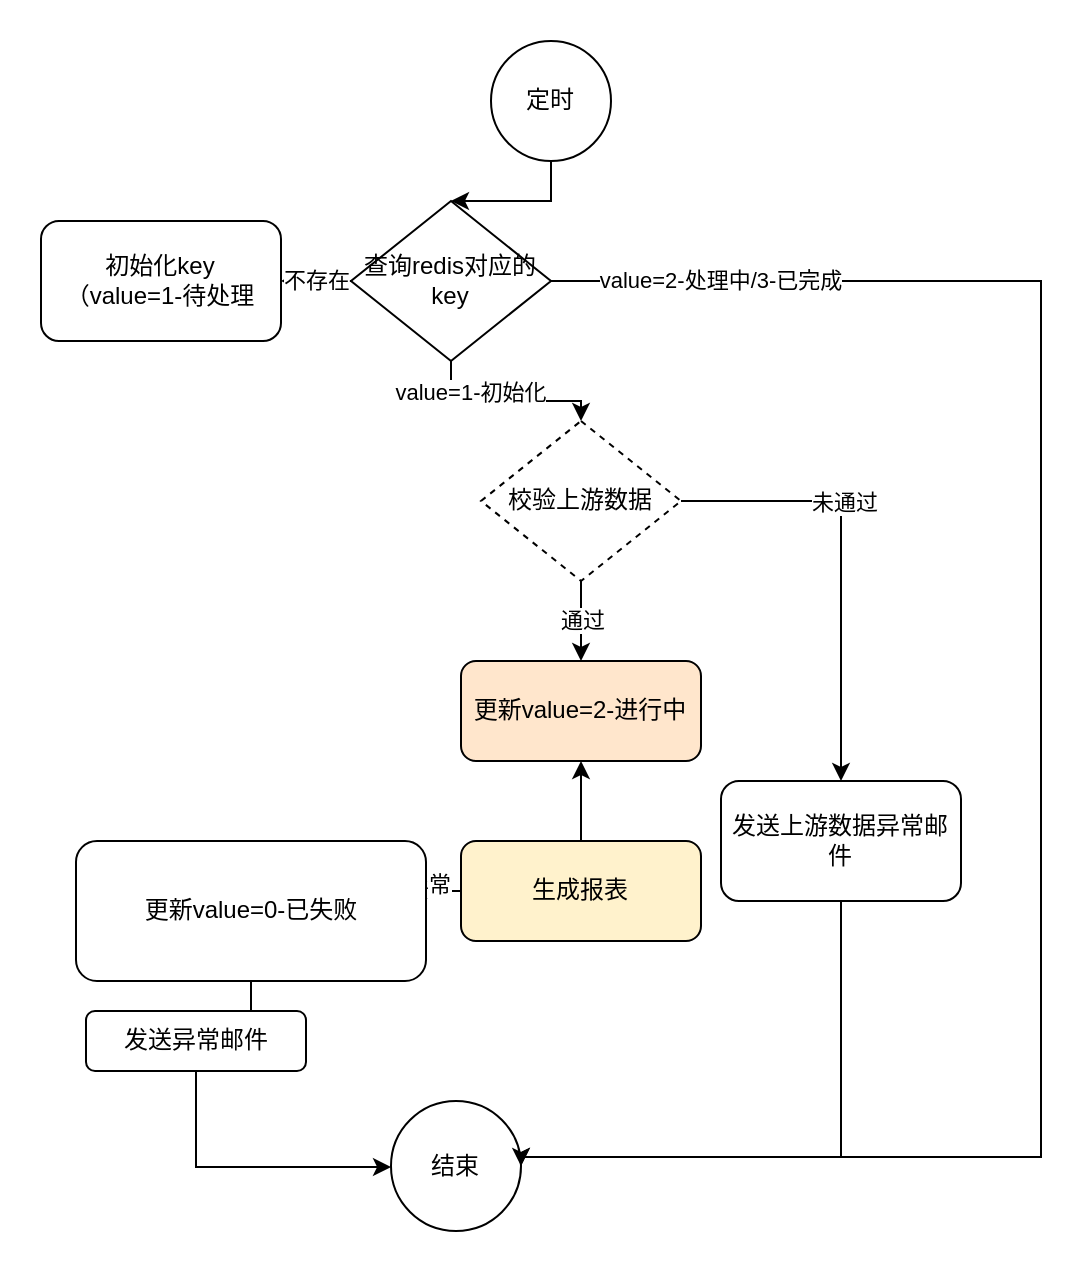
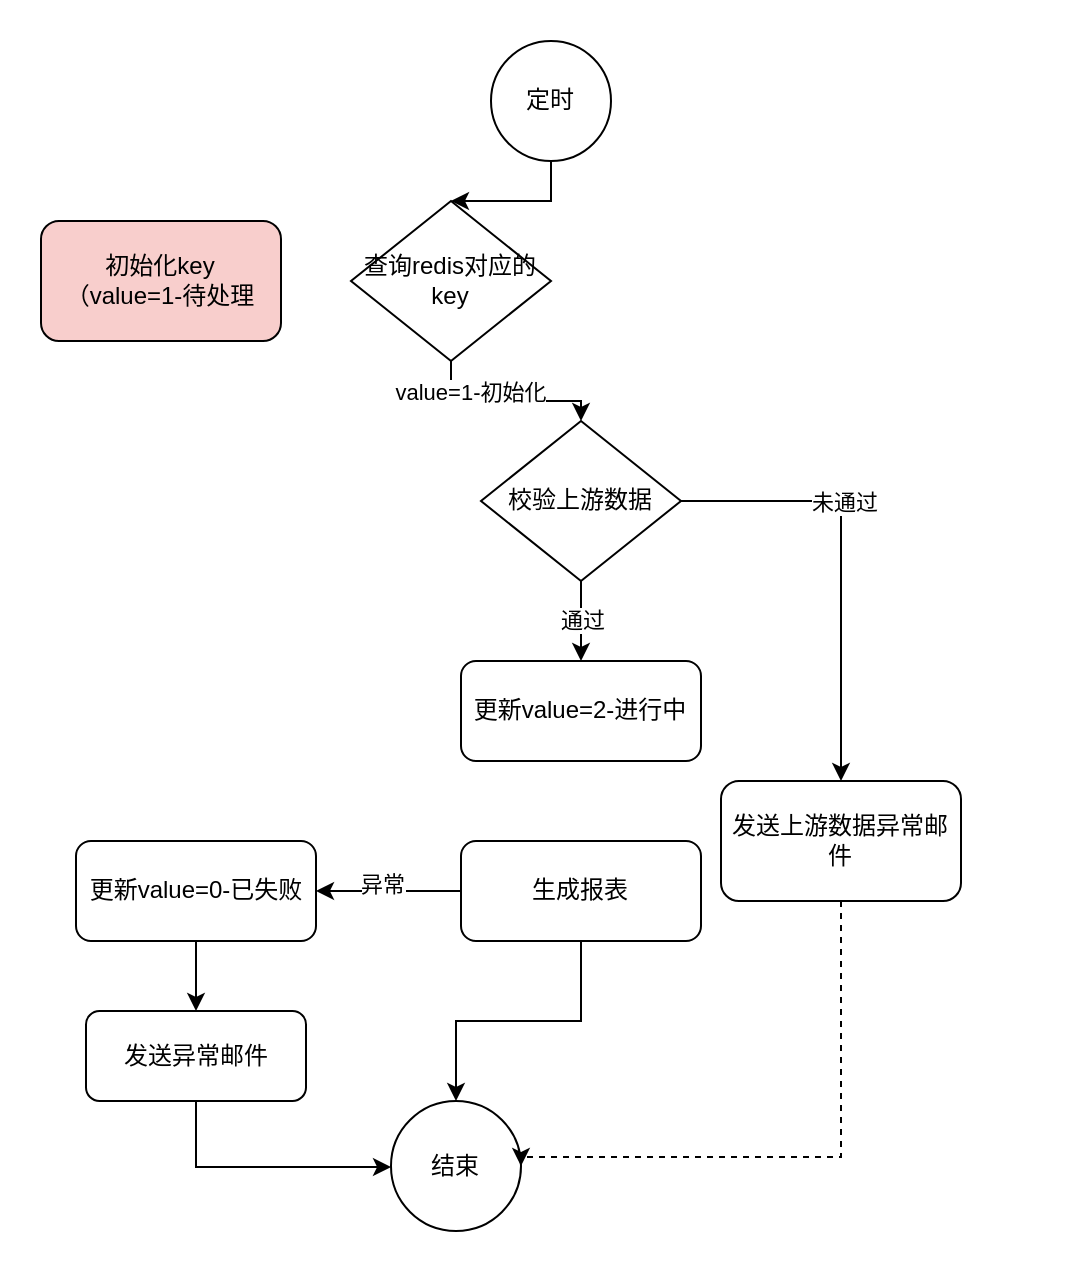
(161, 281) -> (161, 281)
(312, 281) -> none
(581, 501) -> (581, 501)
(1041, 572) -> none
(581, 711) -> (581, 711)
(581, 808) -> (525, 1021)
(581, 891) -> (581, 891)
(251, 911) -> (196, 891)
(841, 1029) -> (841, 1029)
(196, 1041) -> (196, 1056)
